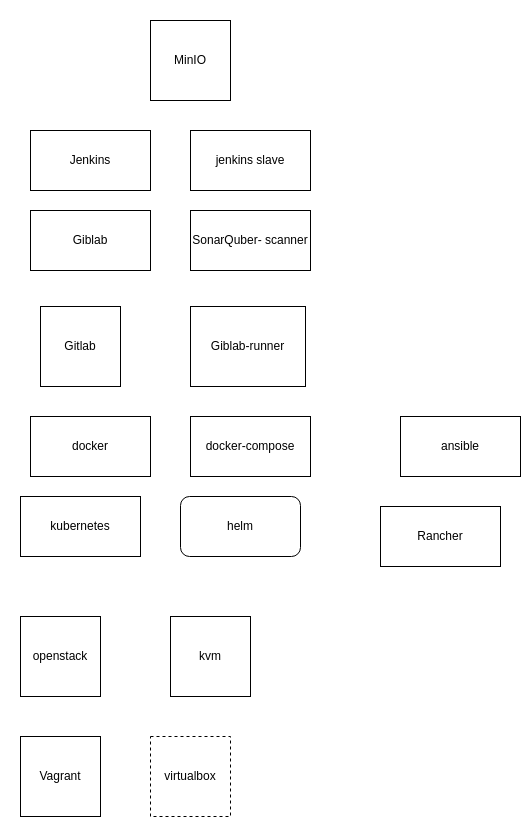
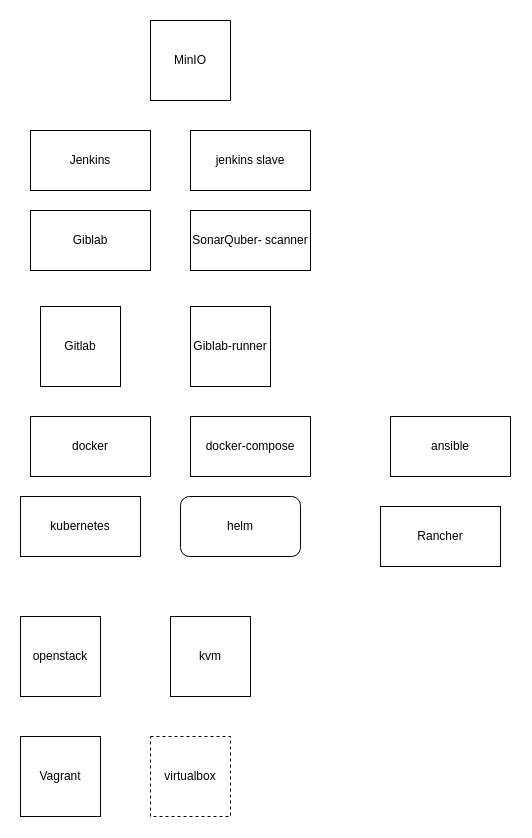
(248, 347) -> (231, 347)
(461, 447) -> (451, 447)
